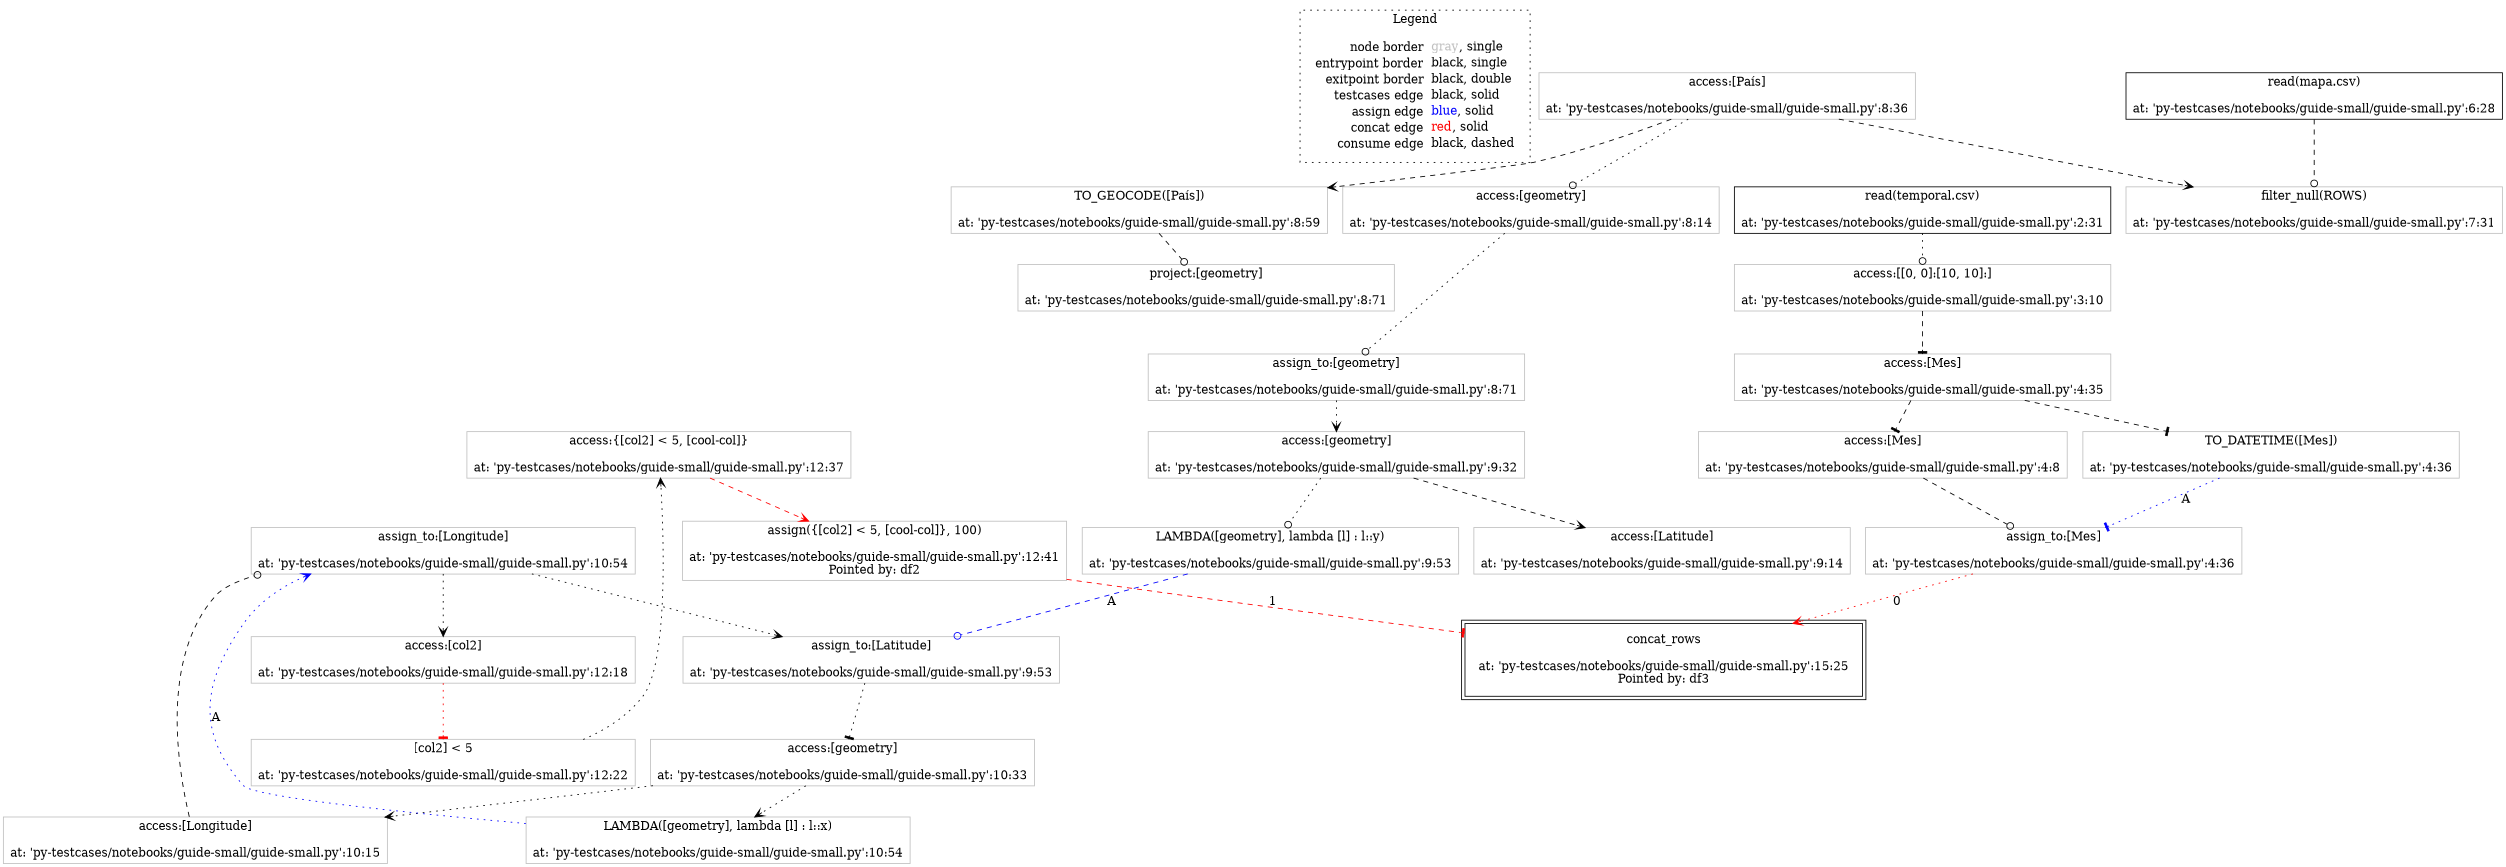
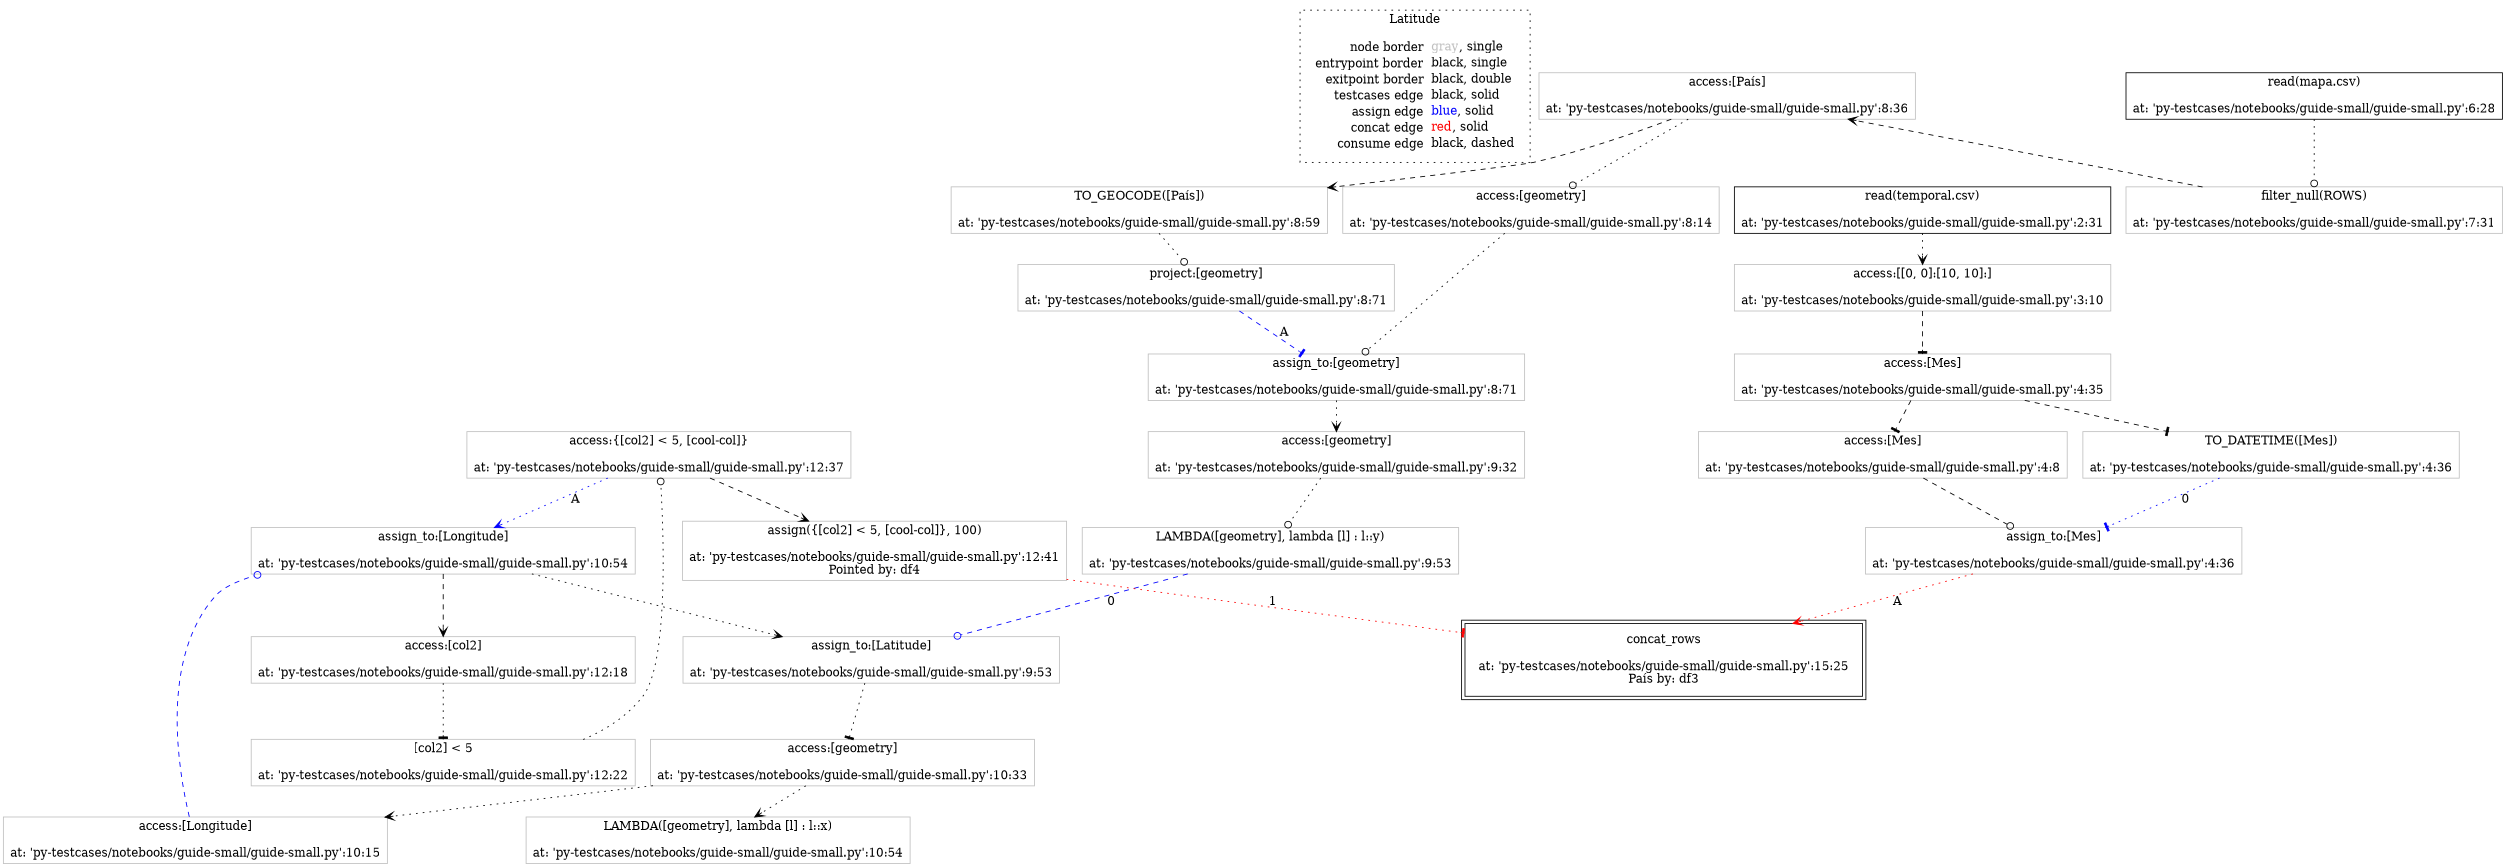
(1415, 20) -> (1415, 20)
(2314, 150) -> (2314, 150)
(2012, 152) -> (2030, 154)
(1923, 245) -> (1923, 245)
(1170, 246) -> (1170, 246)
none -> (1269, 331)
(755, 498) -> (755, 498)
(2186, 500) -> (2186, 500)
(1662, 551) -> none
(875, 570) -> (875, 570)
(443, 601) -> (443, 601)
(1111, 602) -> (1111, 602)
(1897, 602) -> (1897, 602)
(1263, 606) -> (1263, 606)
(660, 630) -> (660, 630)
(1664, 679) -> (1664, 679)
(180, 681) -> (180, 681)
(443, 709) -> (443, 709)
(258, 791) -> (555, 501)
